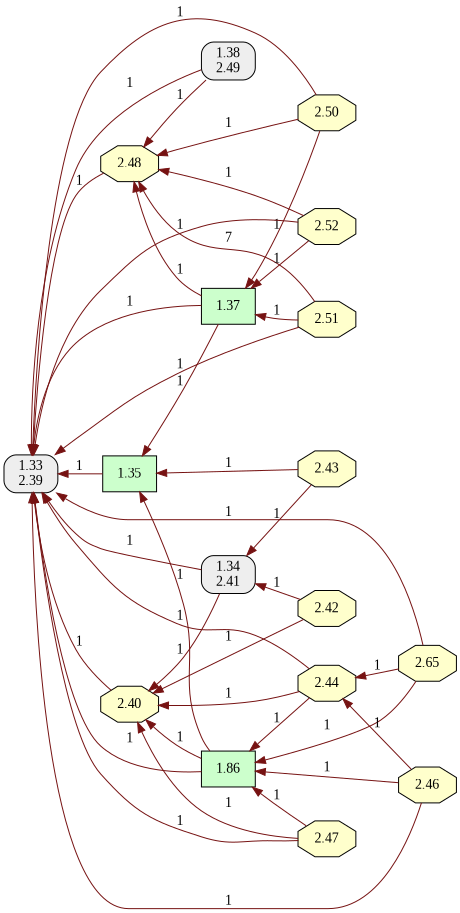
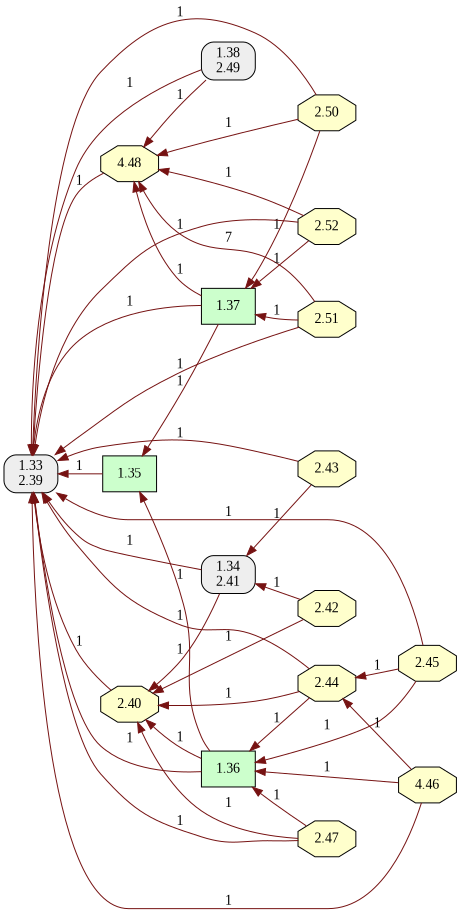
(130, 164) -> (130, 164)
(232, 471) -> (183, 440)
(427, 663) -> (427, 663)
(228, 769) -> (228, 769)
(427, 785) -> (427, 785)
